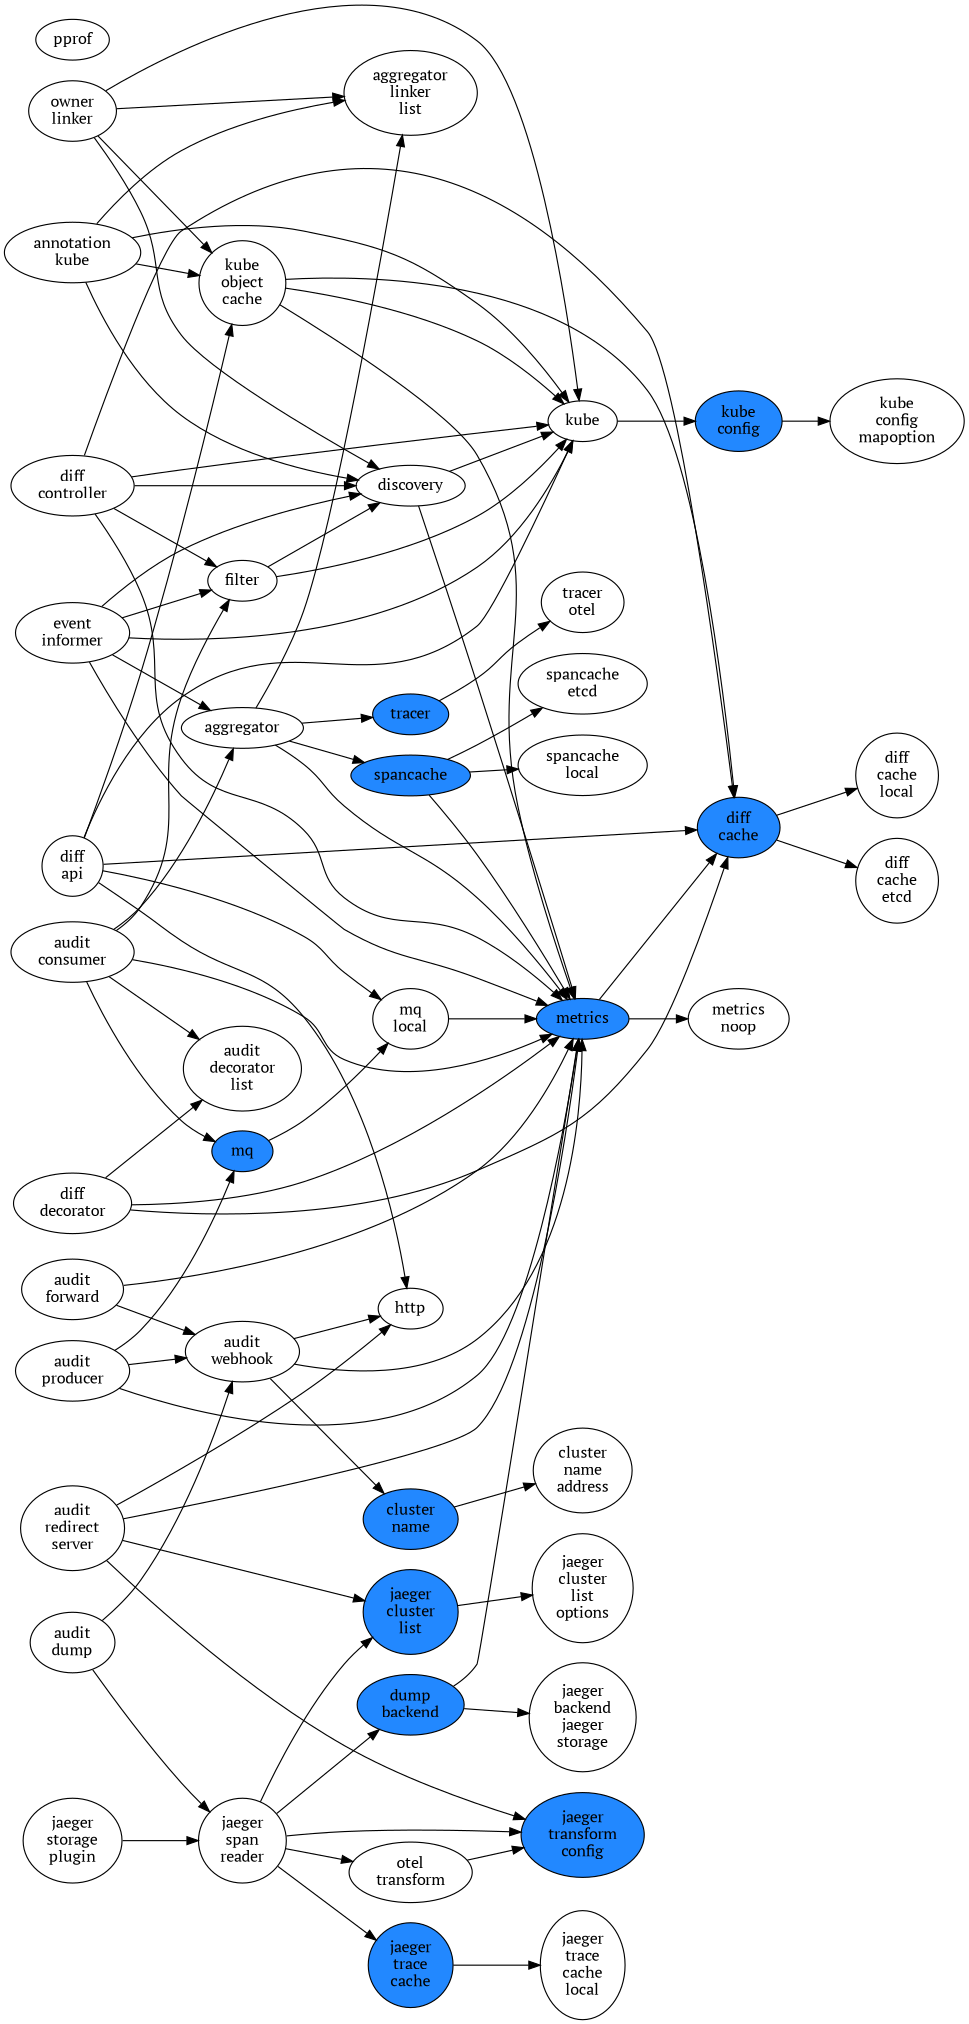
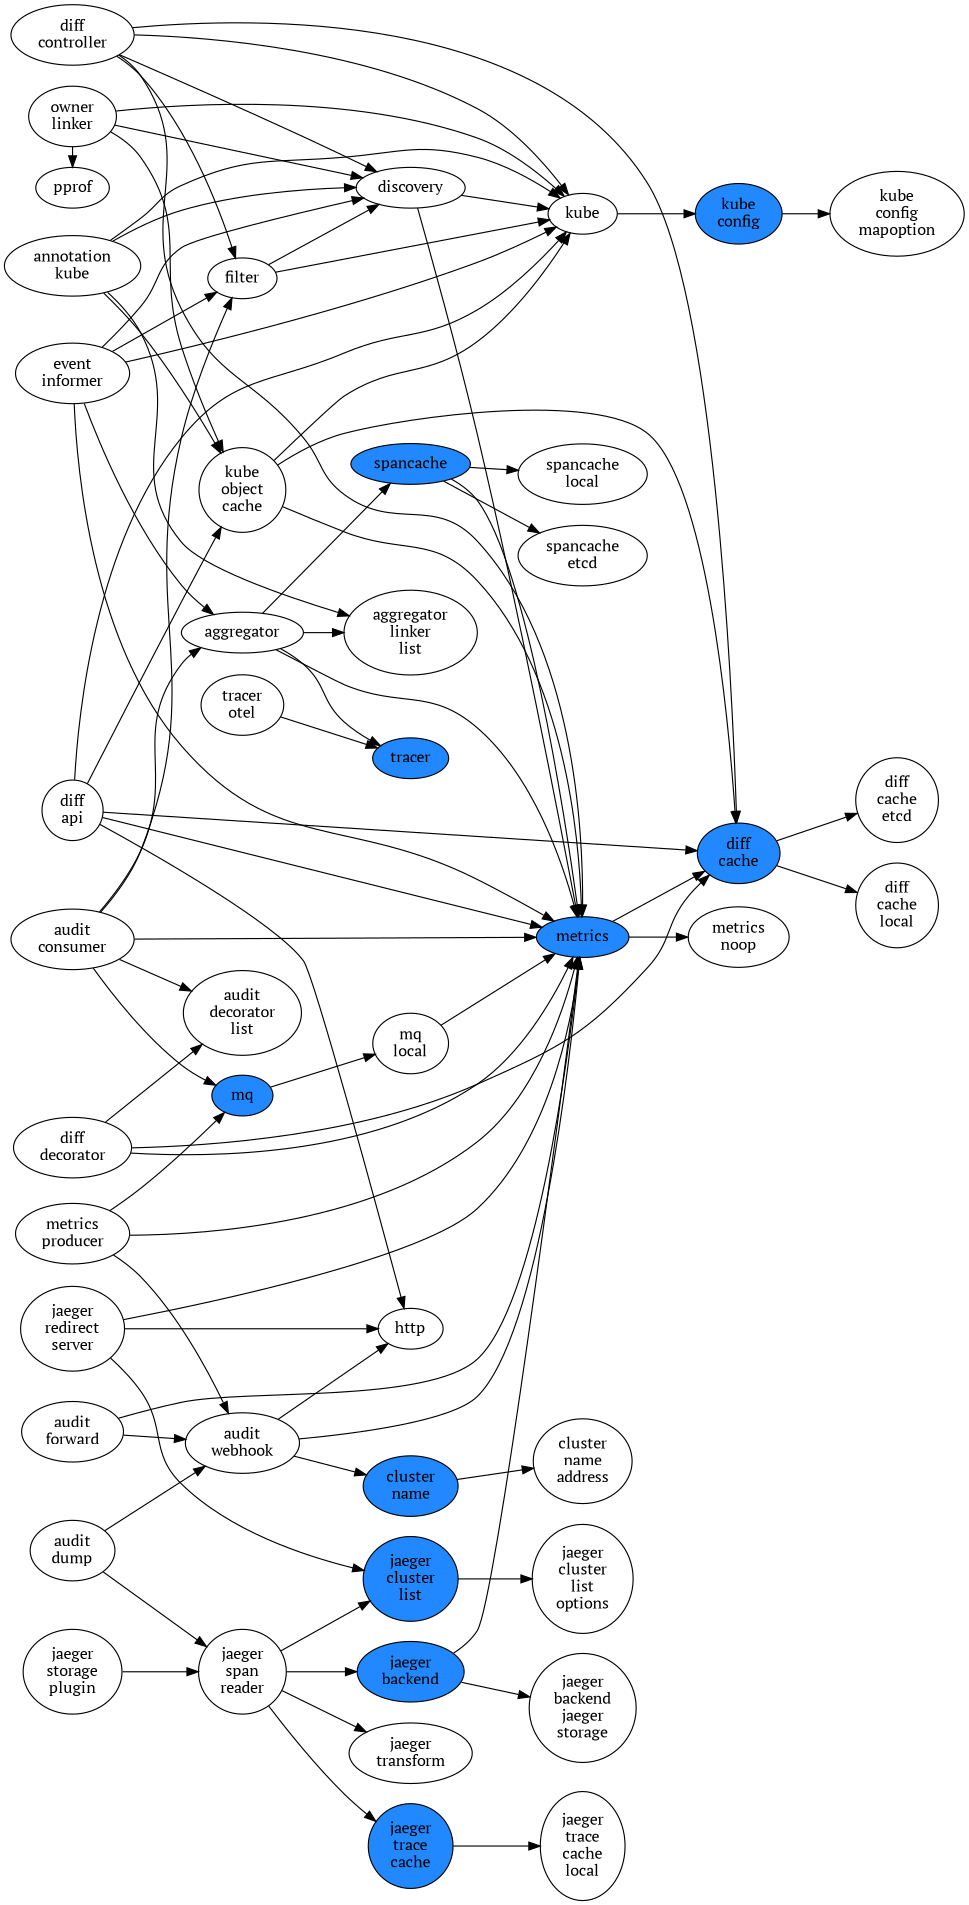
(225, 103) -> (73, 151)
(491, 667) -> (324, 731)
(248, 910) -> (317, 871)
(73, 1371) -> (73, 1234)
(73, 1528) -> (73, 1329)
(411, 1705) -> (411, 1672)
(583, 1835) -> none
(411, 1872) -> (411, 1753)
